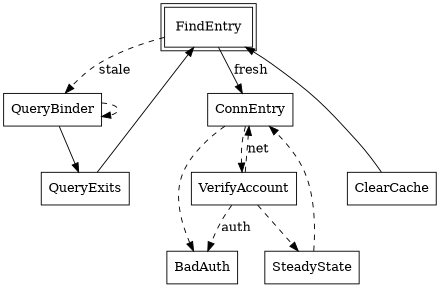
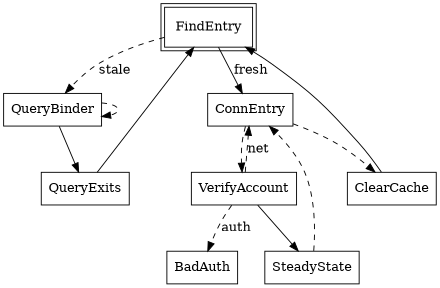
(182, 177) -> (333, 141)
(275, 225) -> (275, 225)
